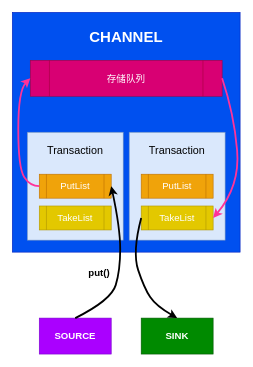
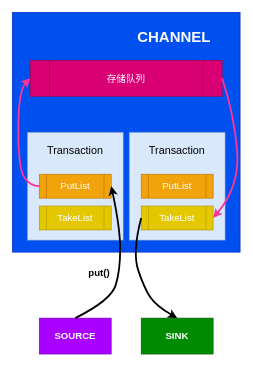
(126, 36) -> (174, 36)
